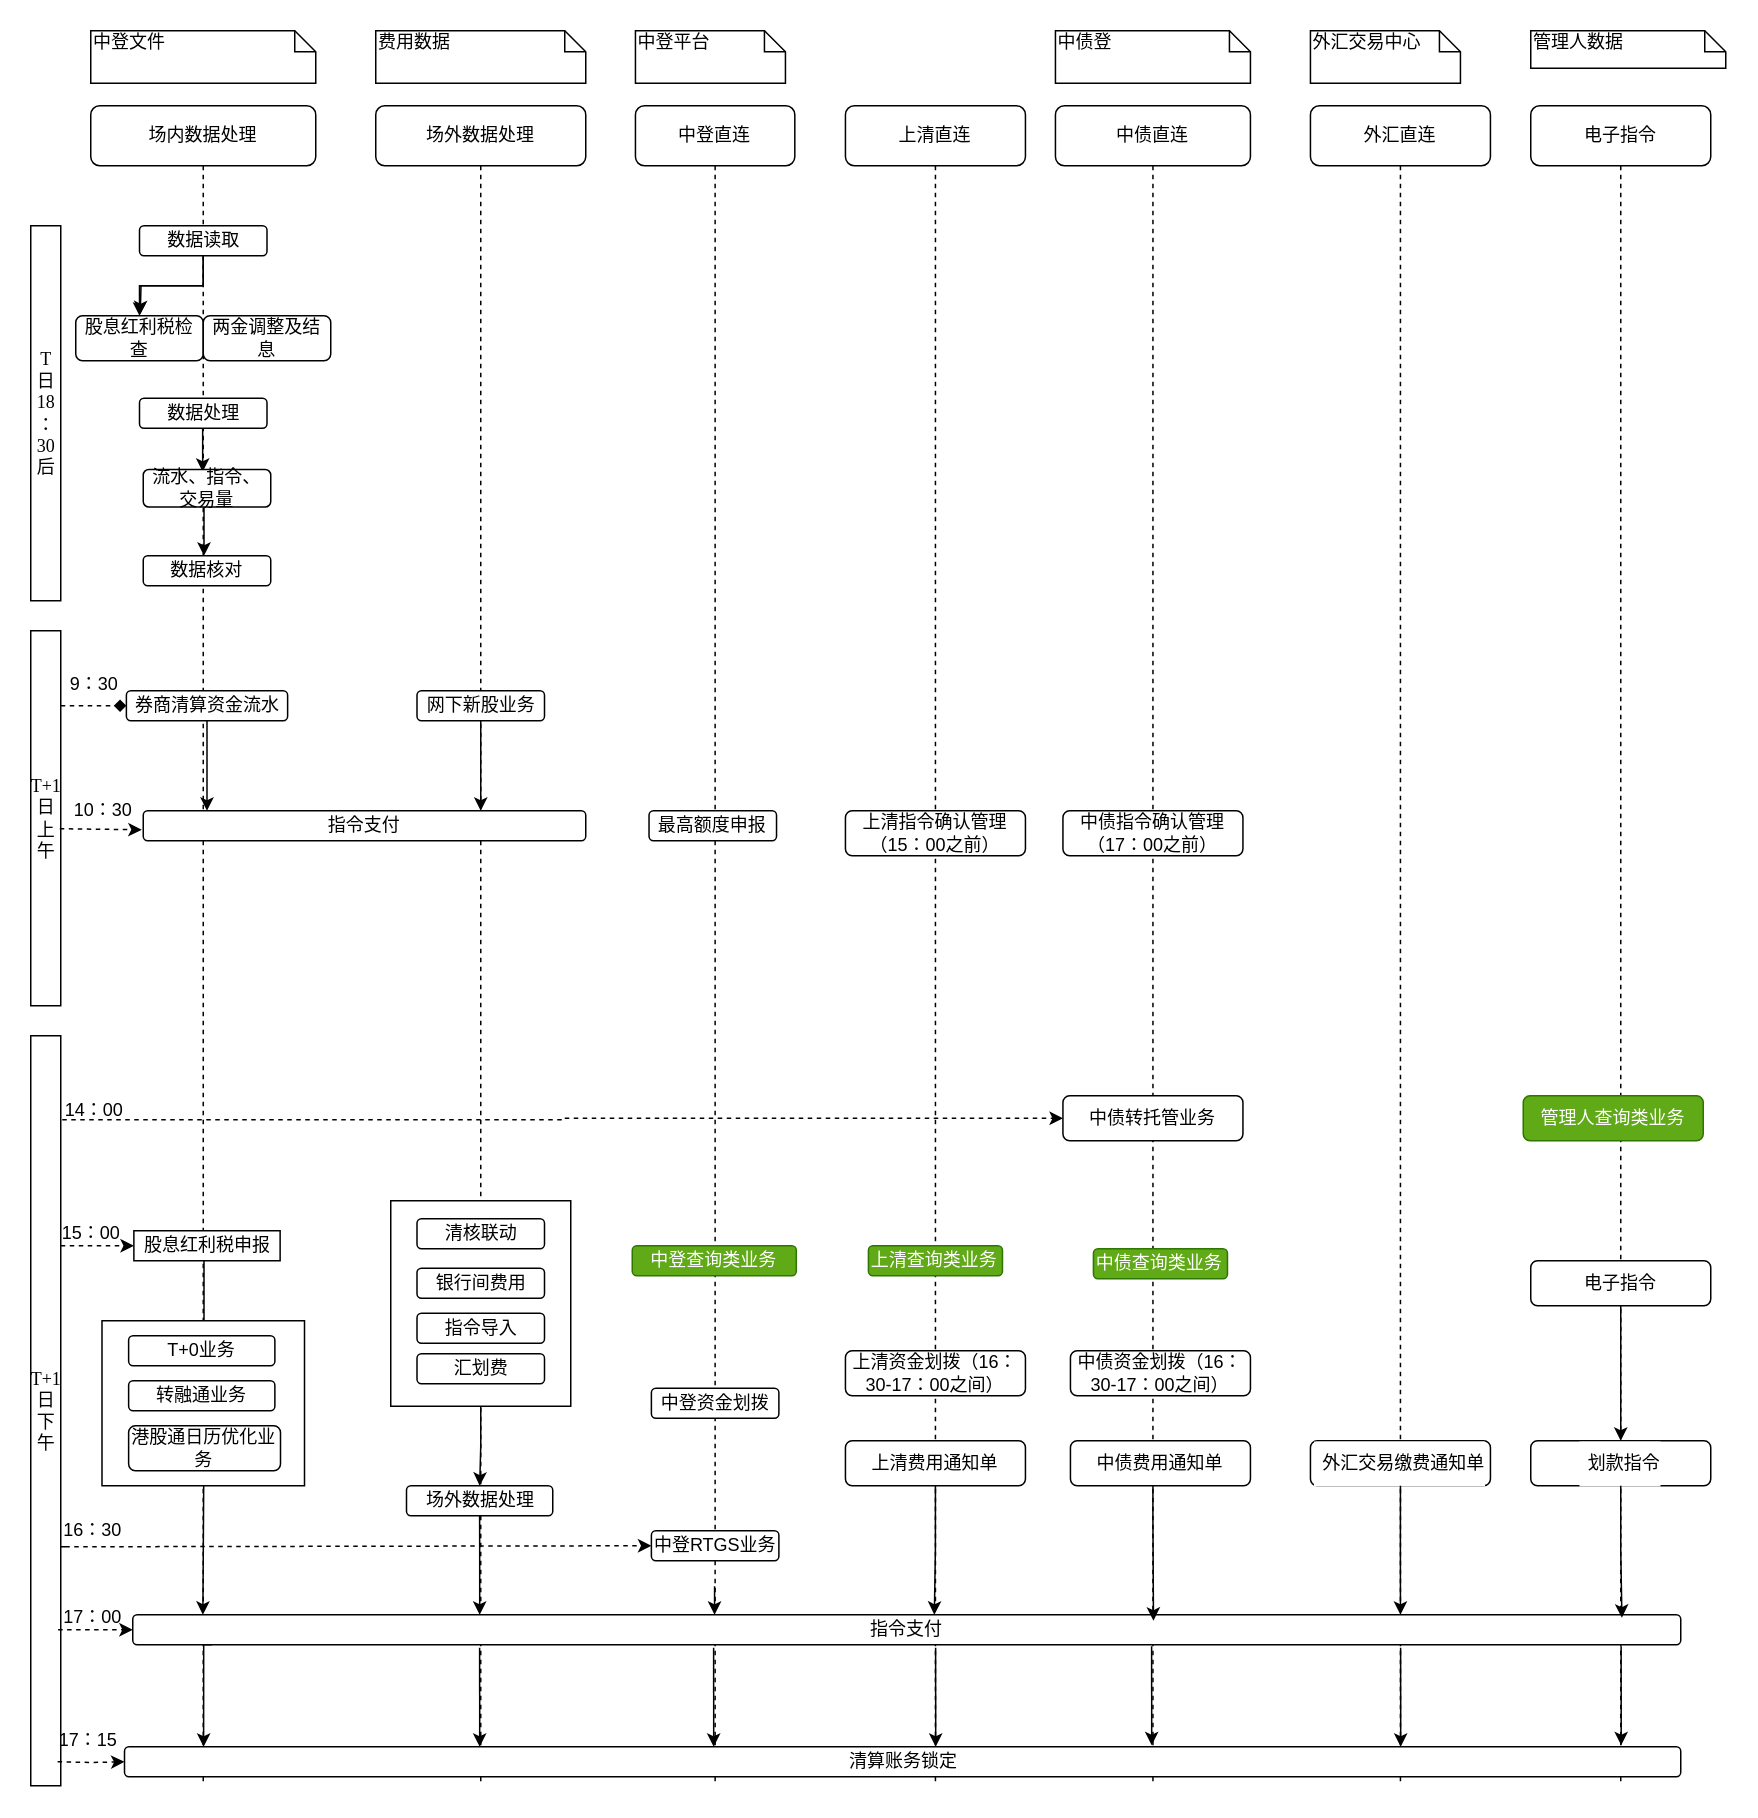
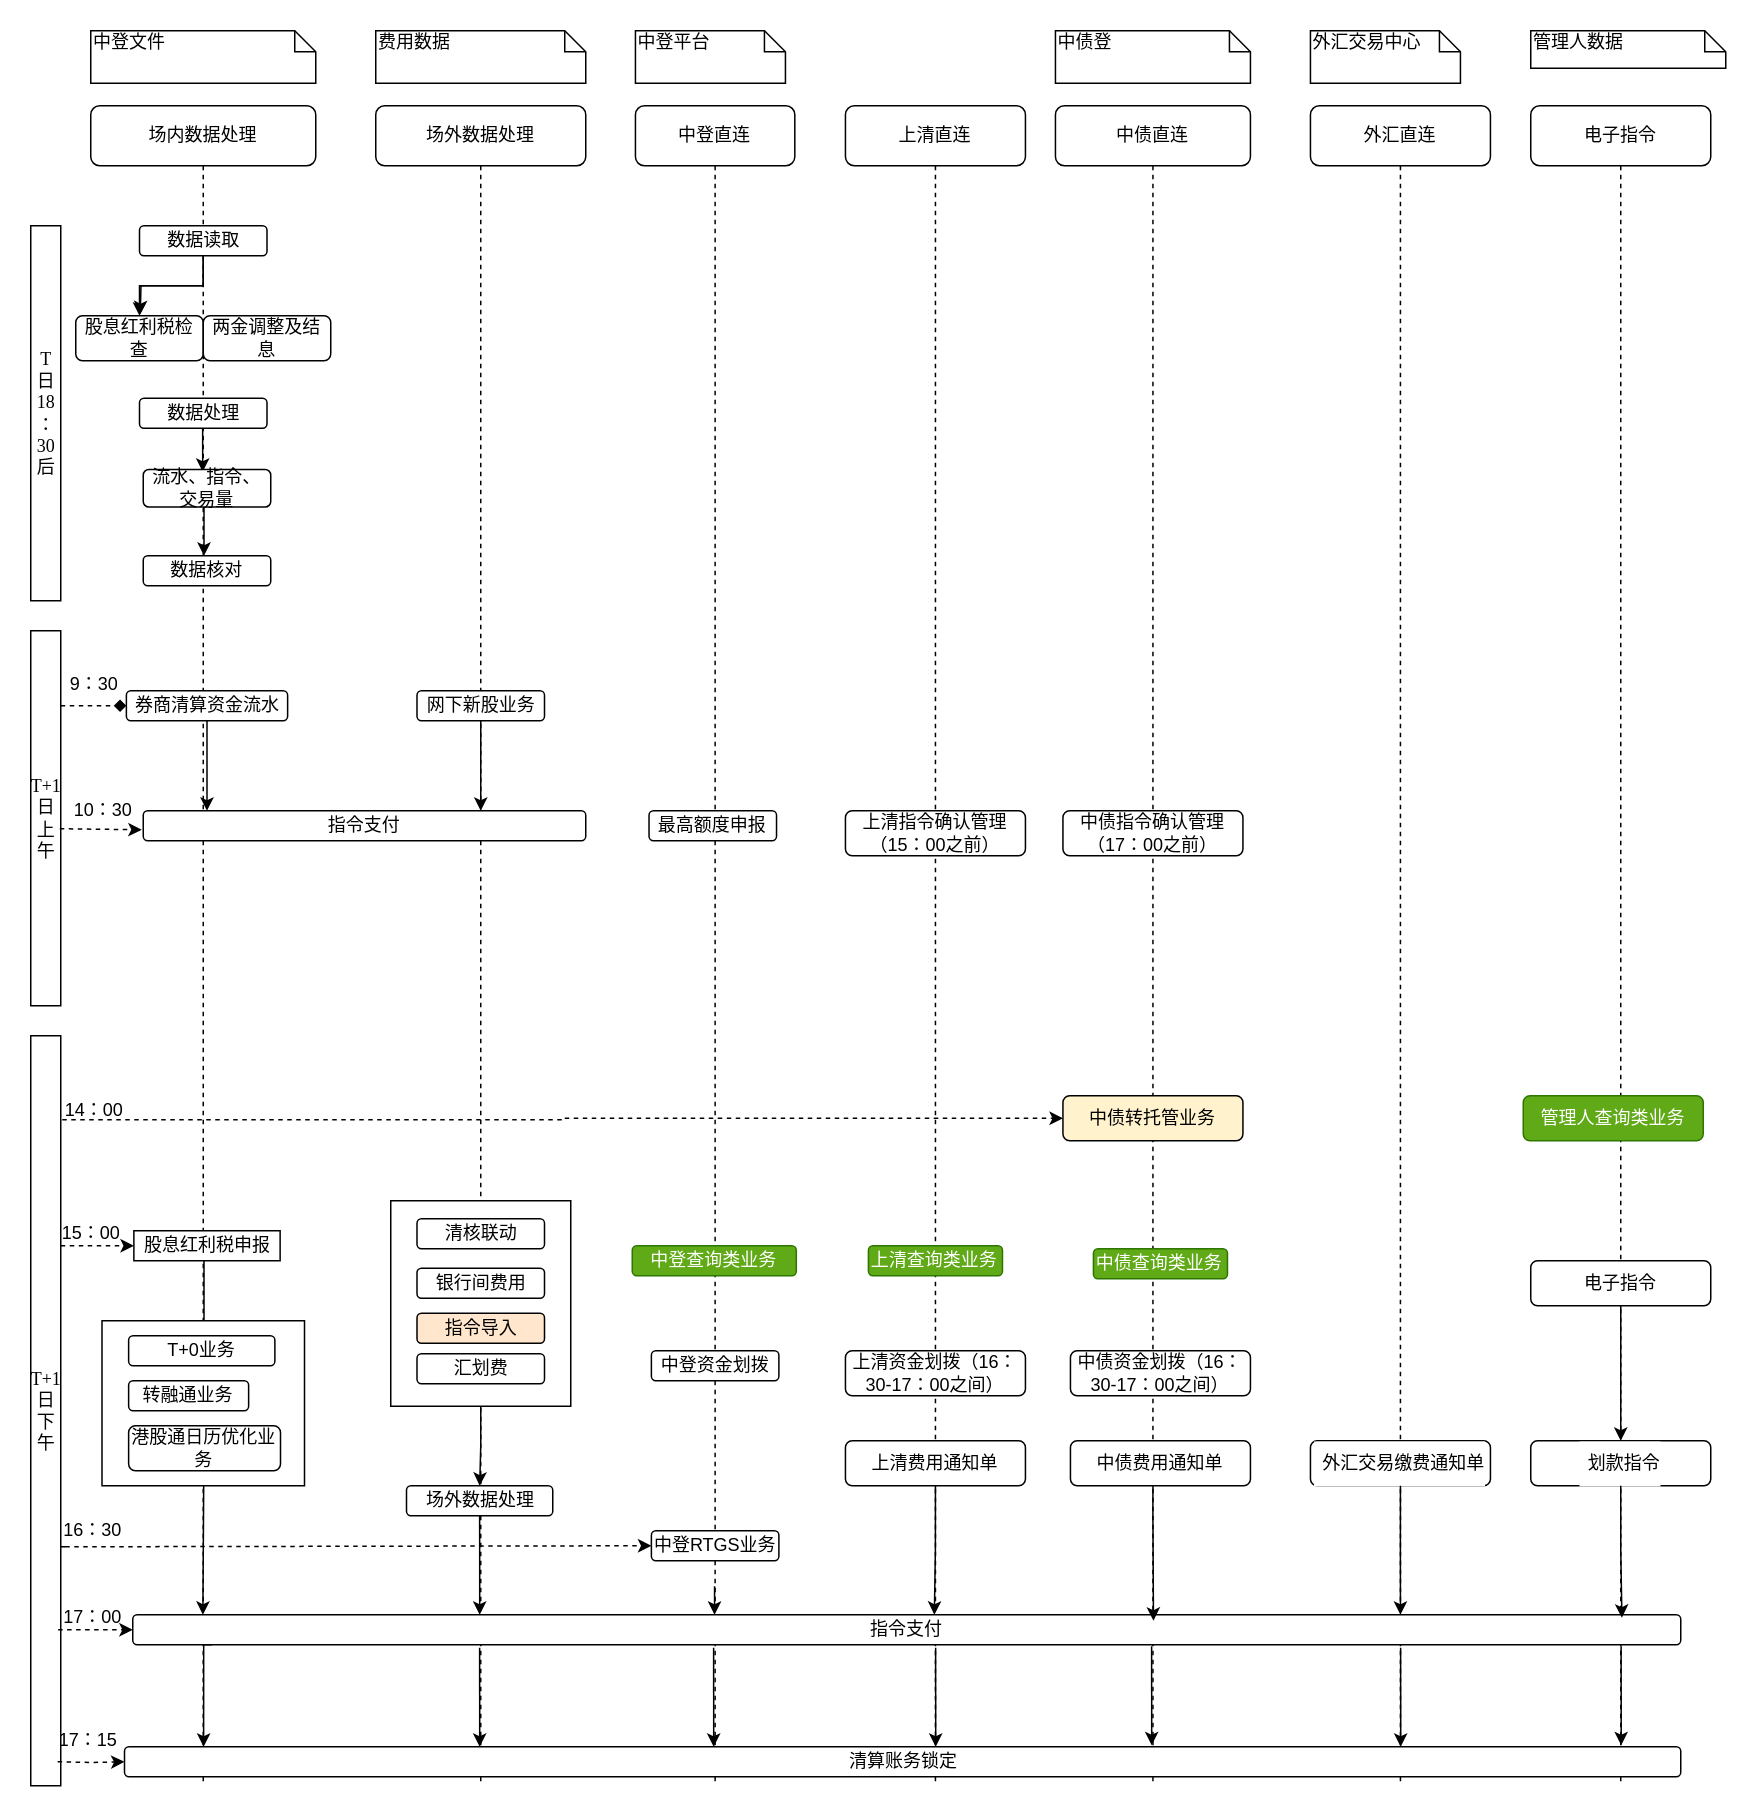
(1153, 1118) -> (1153, 1118)
(481, 1328) -> (481, 1328)
(202, 1396) -> (189, 1396)
(715, 1403) -> (715, 1366)
